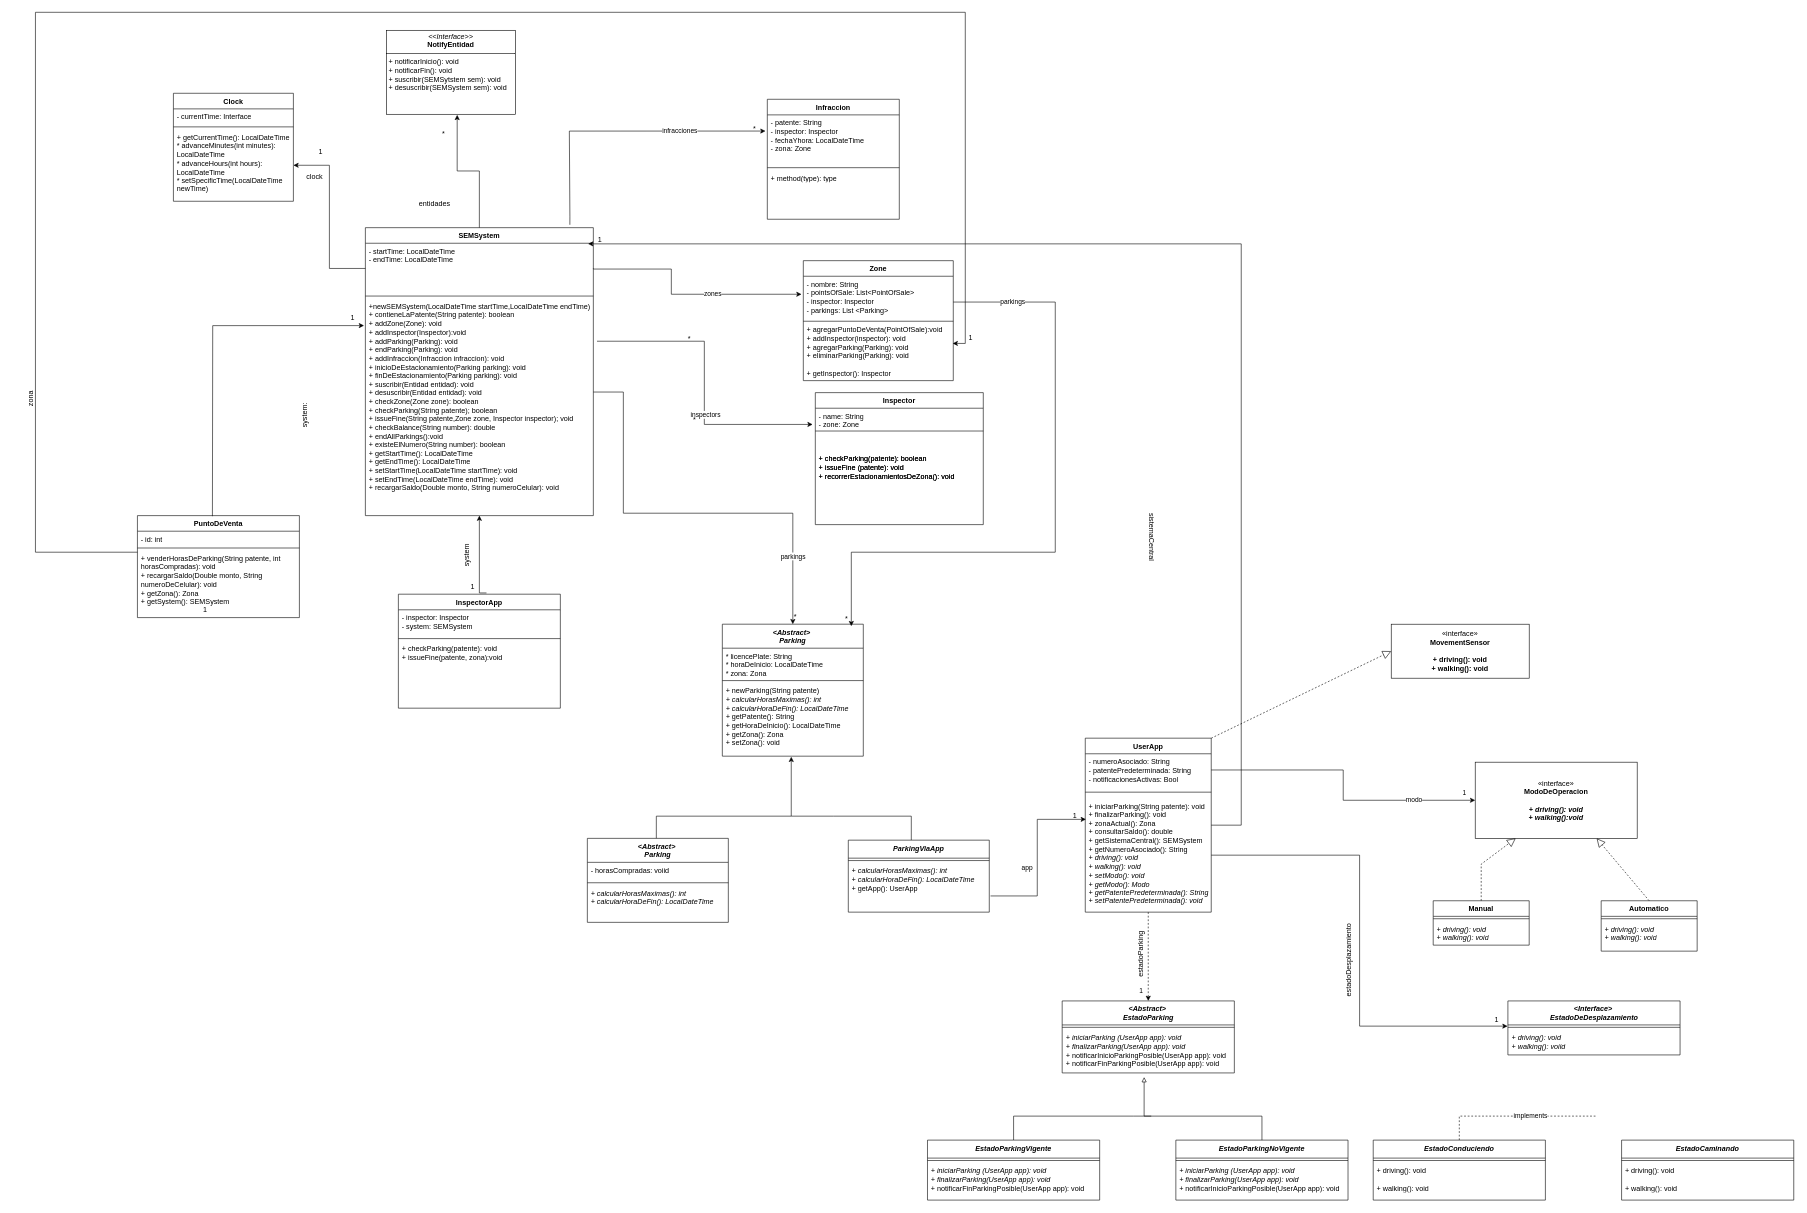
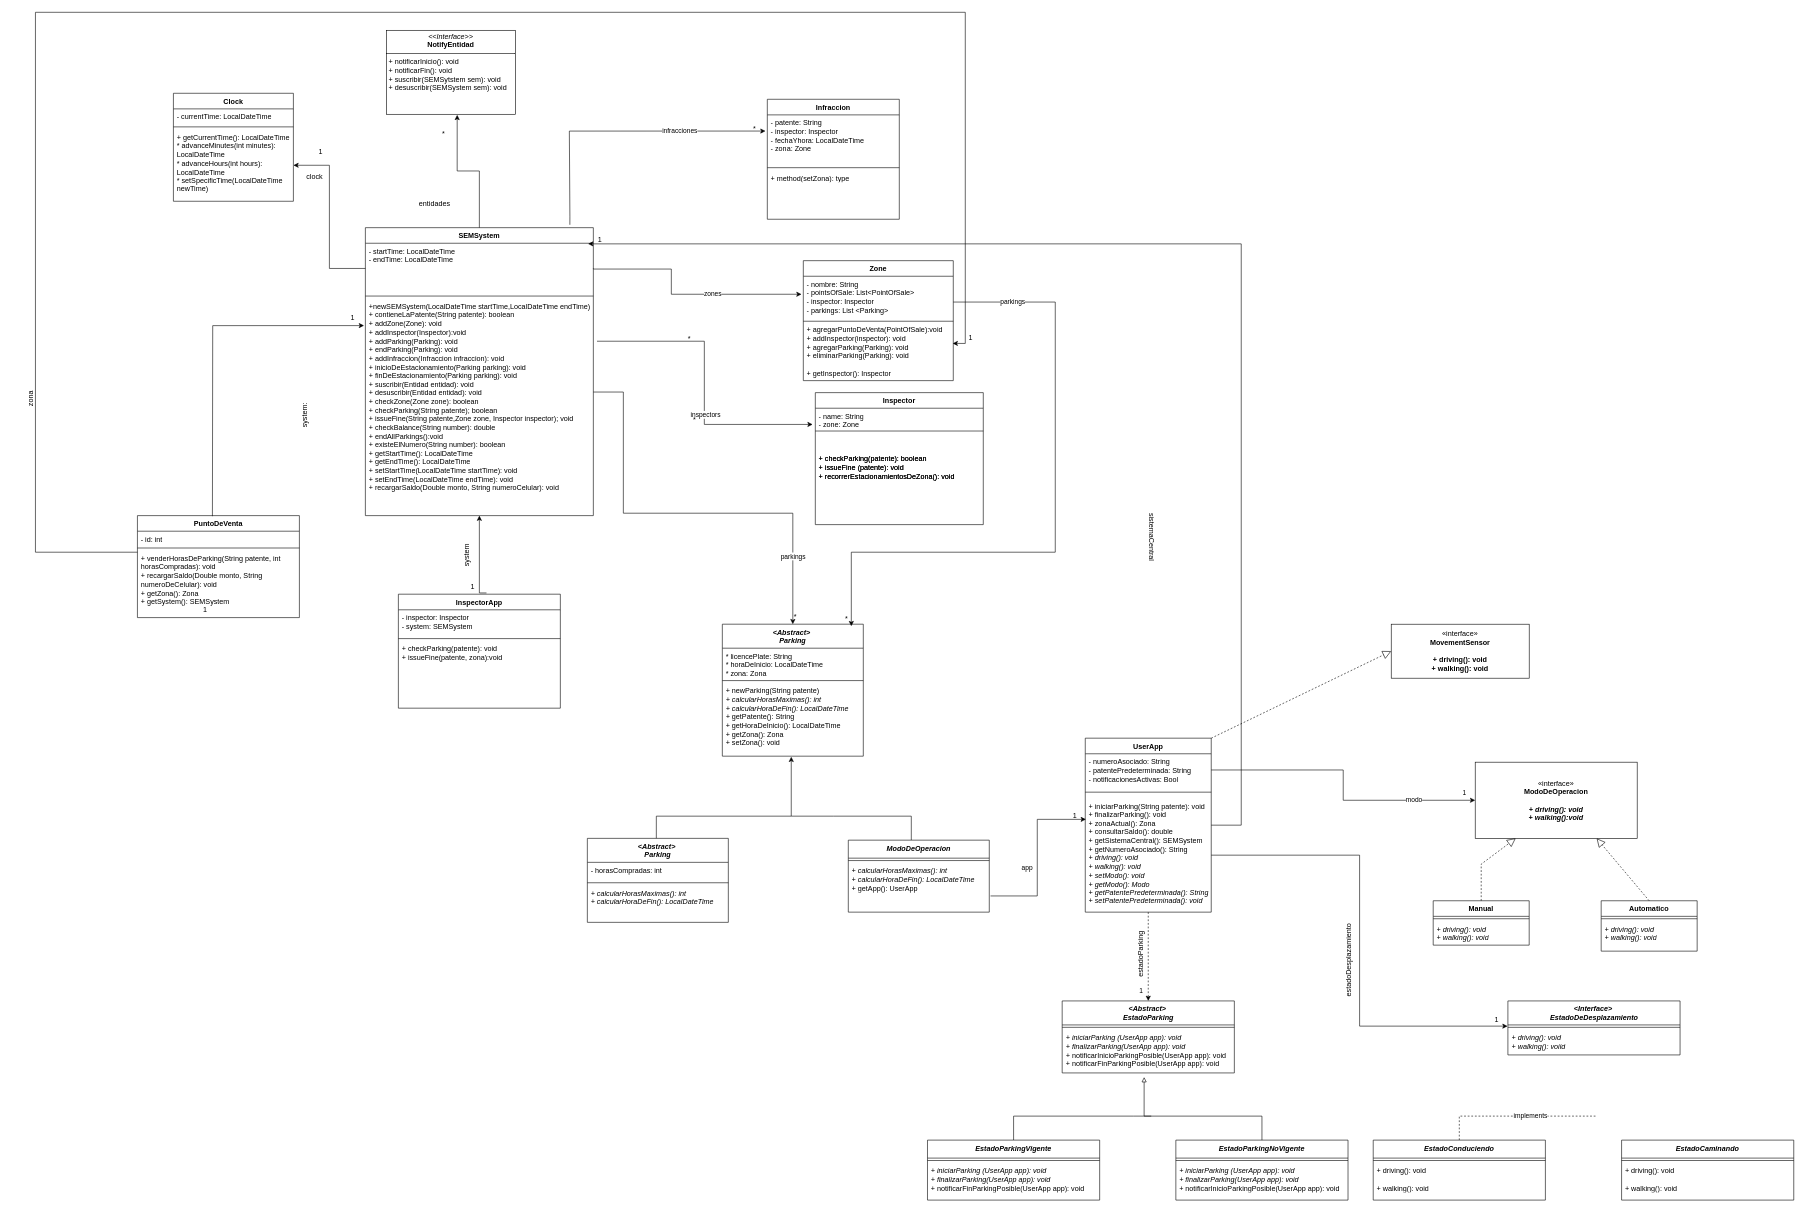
(221, 117) -> (228, 117)
(808, 179) -> (814, 179)
(919, 849) -> (919, 849)
(632, 871) -> (629, 871)
